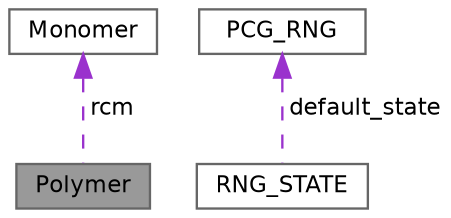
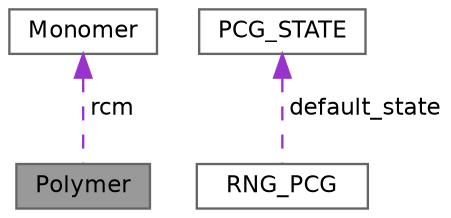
(282, 32) -> (282, 32)
(282, 186) -> (282, 186)
